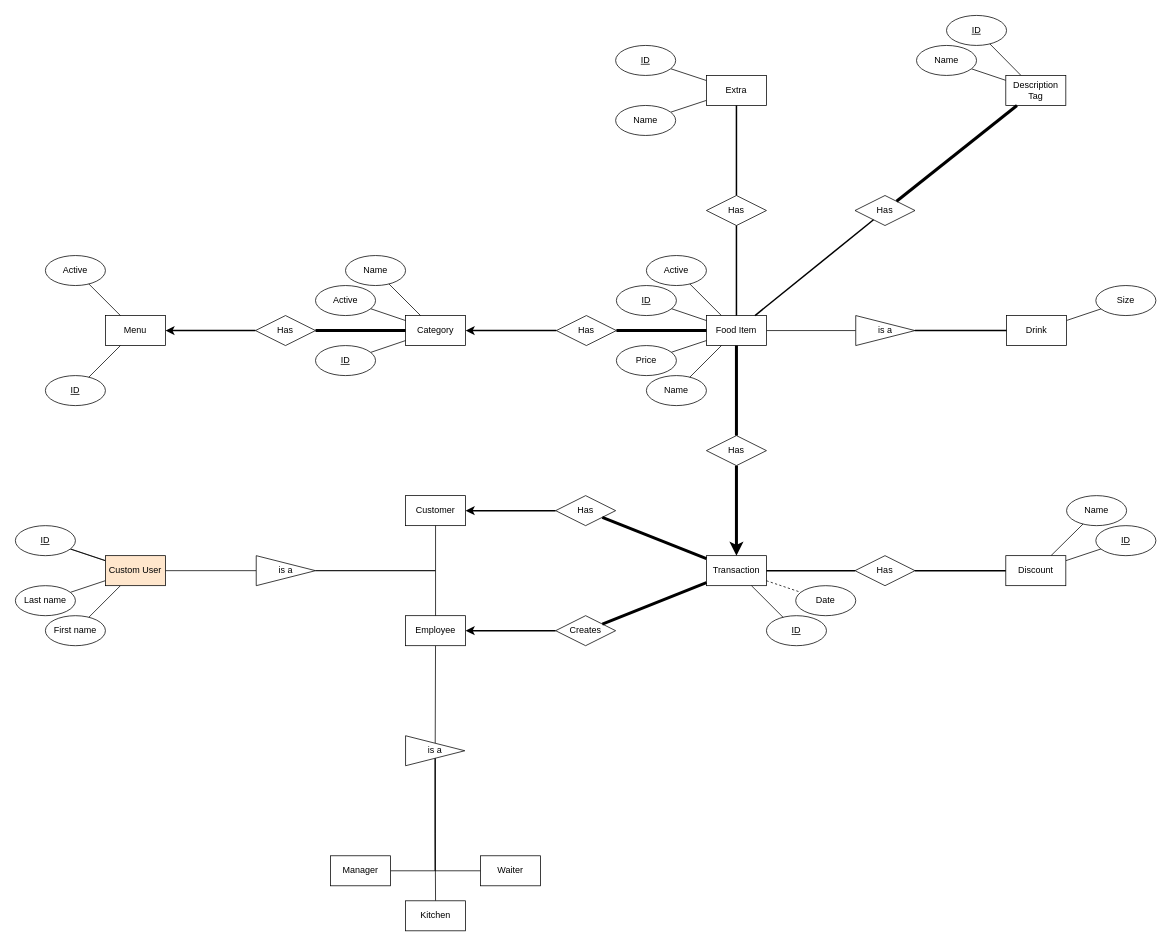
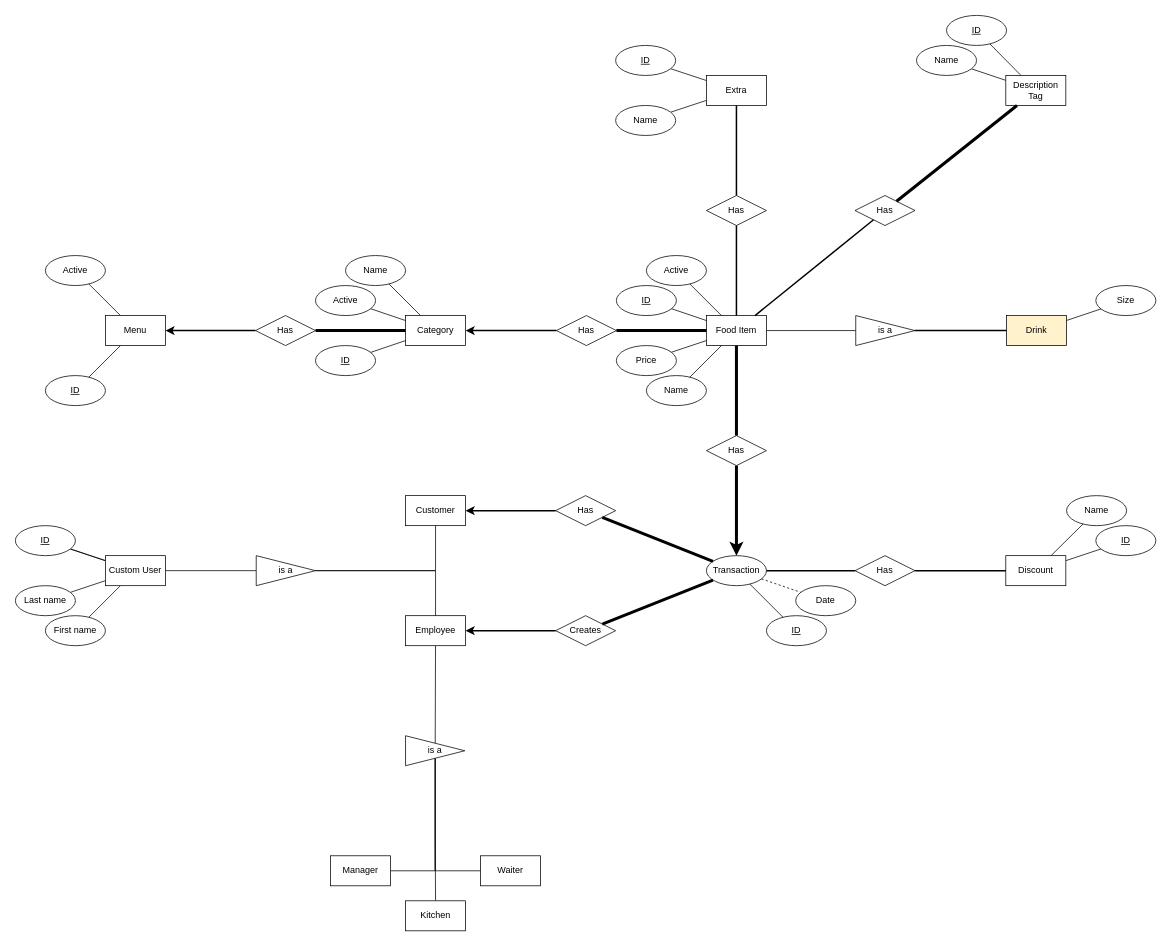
(1036, 330) -> (1036, 330)
(135, 570) -> (135, 570)
(736, 570) -> (736, 570)
